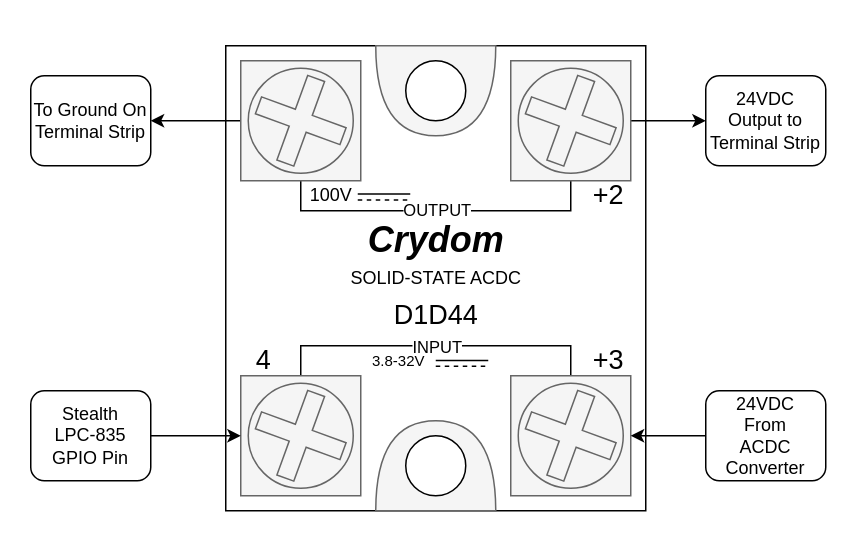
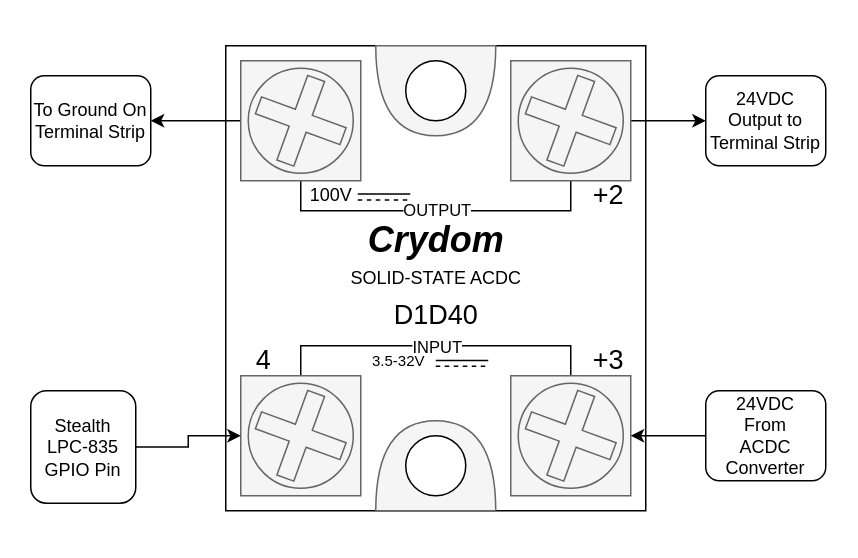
(437, 316) -> (437, 316)
(399, 361) -> (399, 361)
(91, 436) -> (83, 447)
